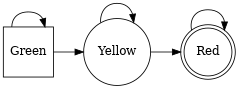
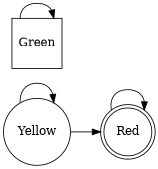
(64, 52) -> none
